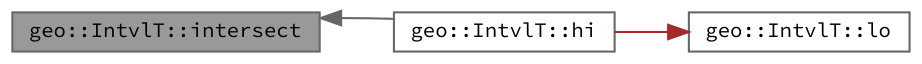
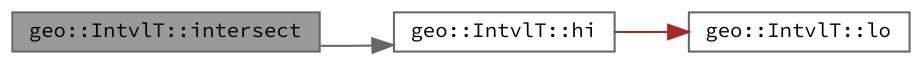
(367, 18) -> (346, 46)
